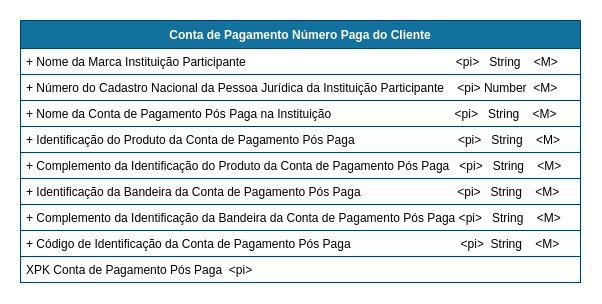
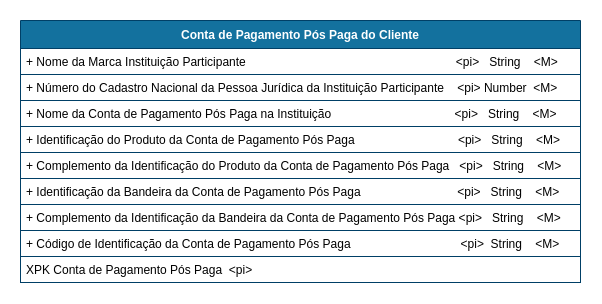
(300, 35) -> (300, 35)
